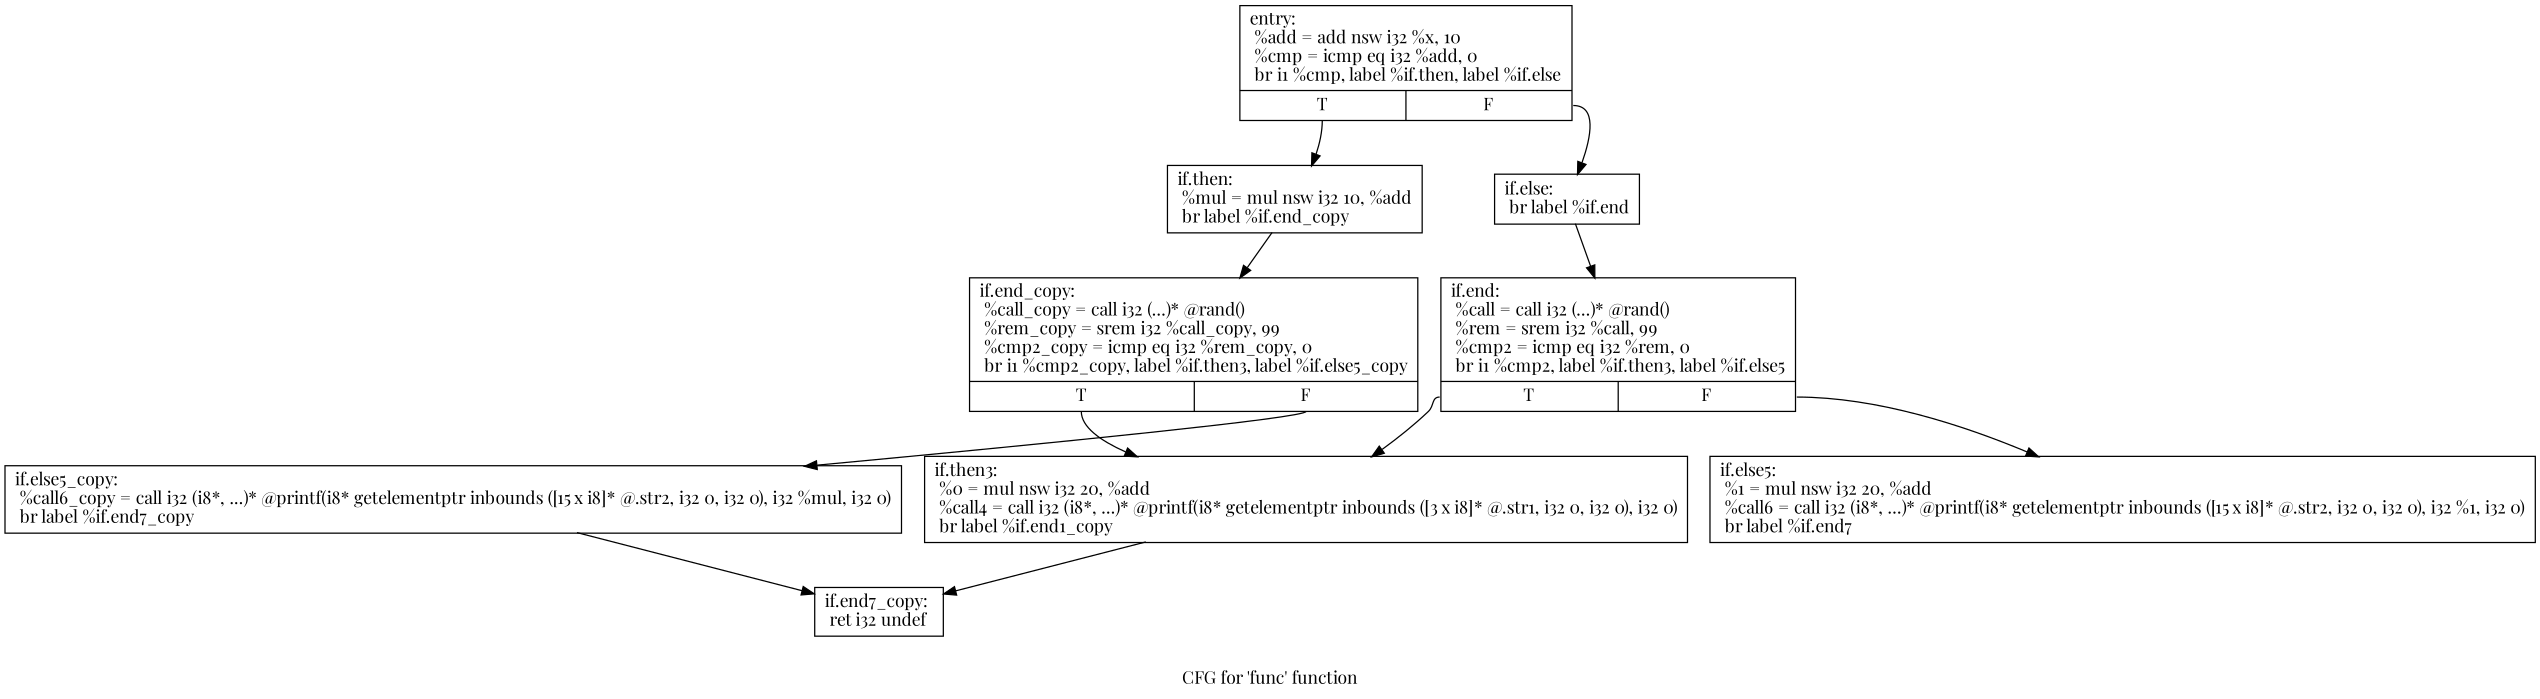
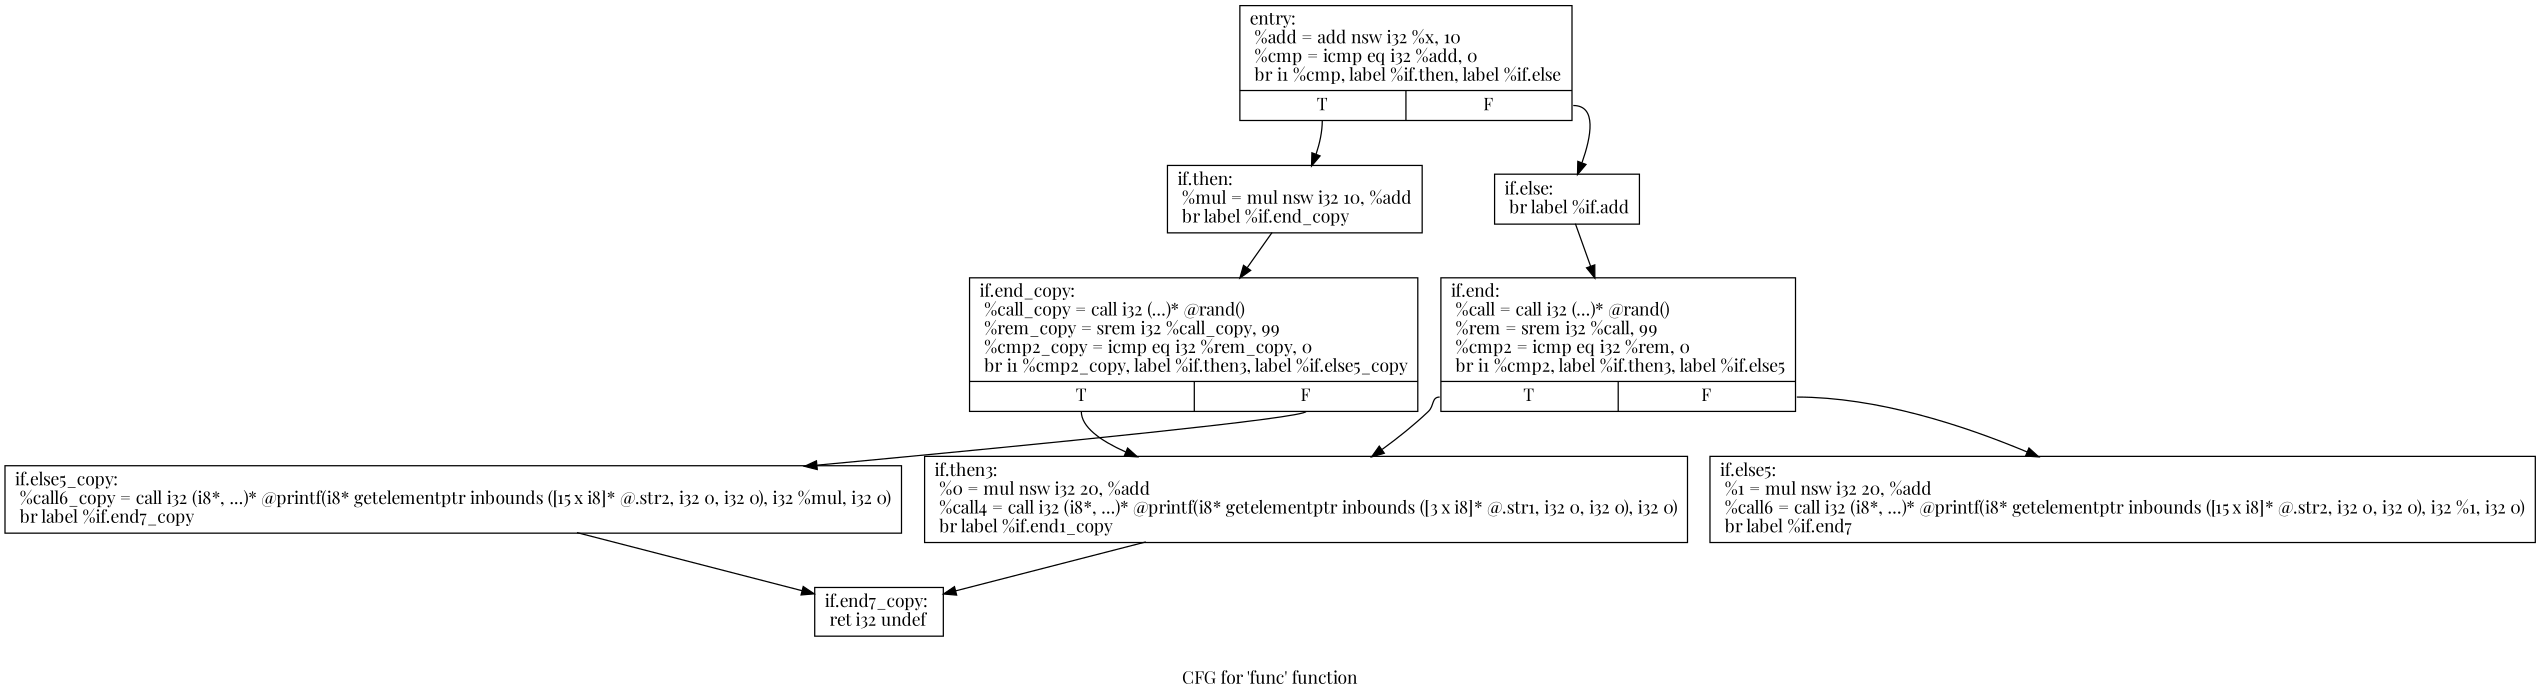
(1567, 208) -> (1567, 208)
